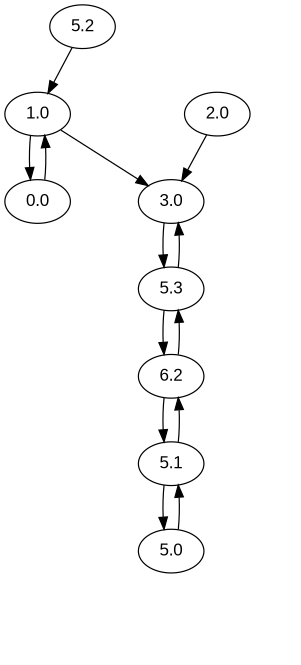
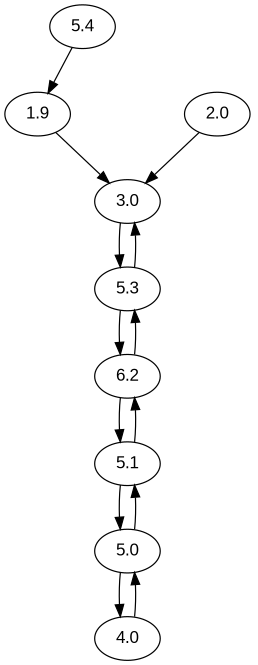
(83, 27) -> (83, 27)
(38, 114) -> (38, 114)
(38, 202) -> none
none -> (127, 639)
